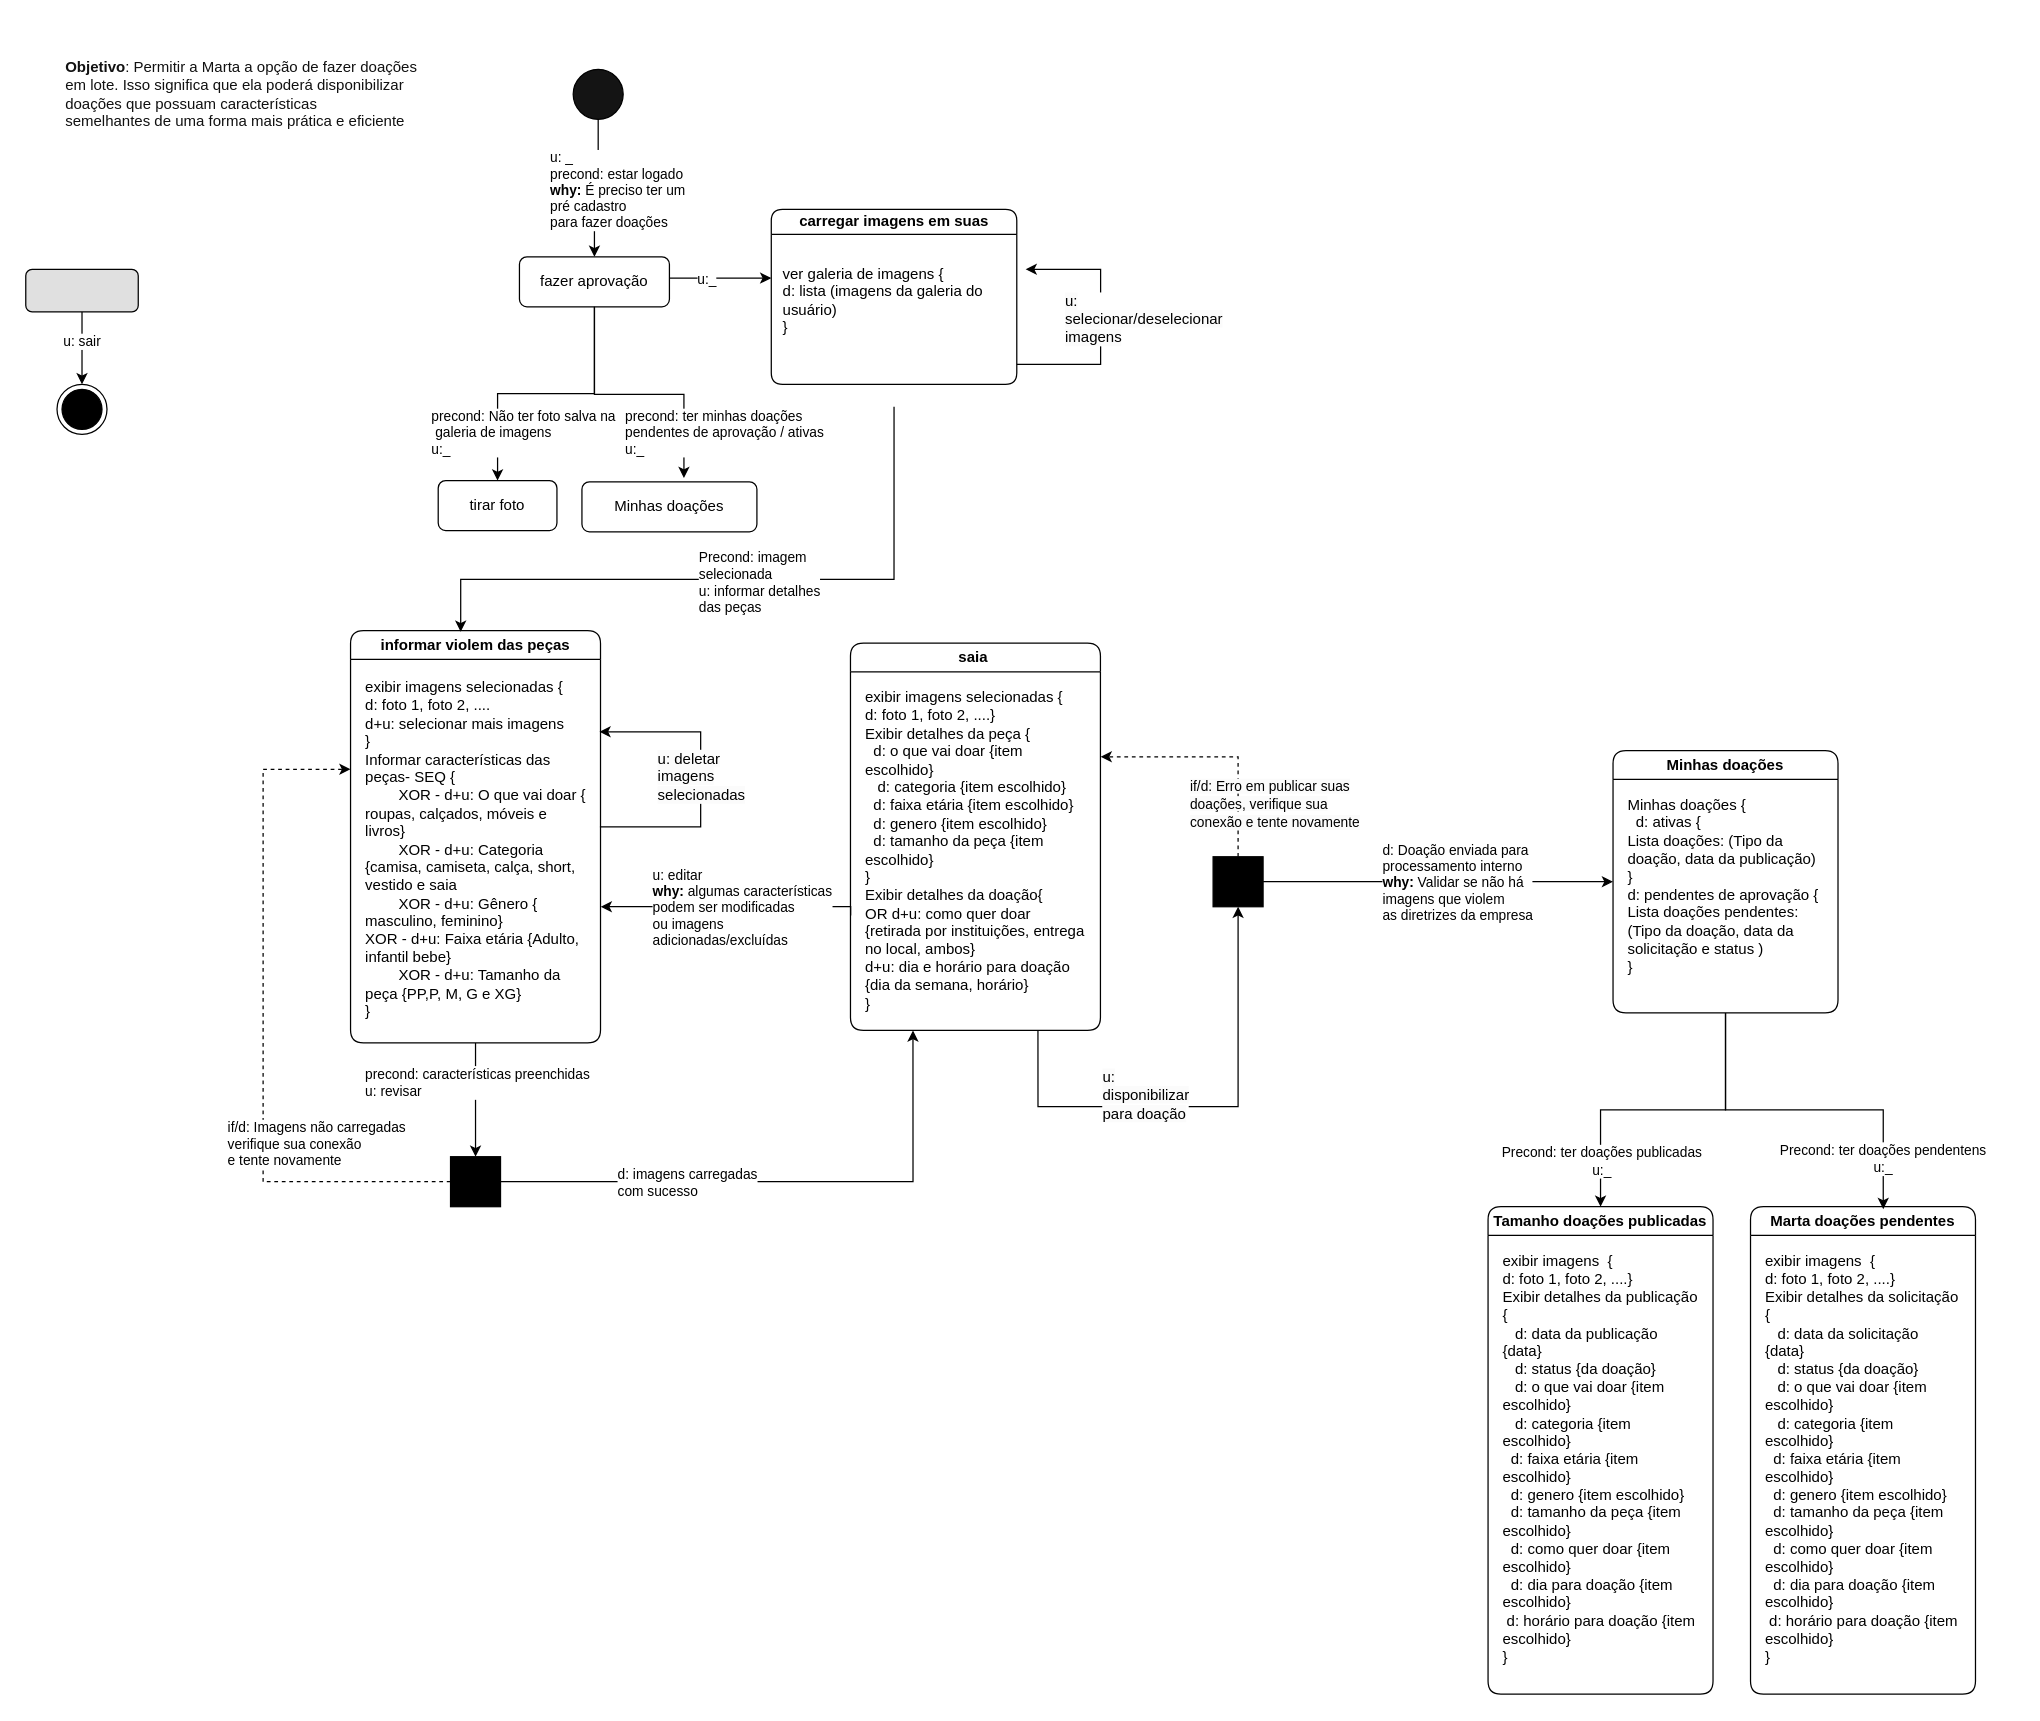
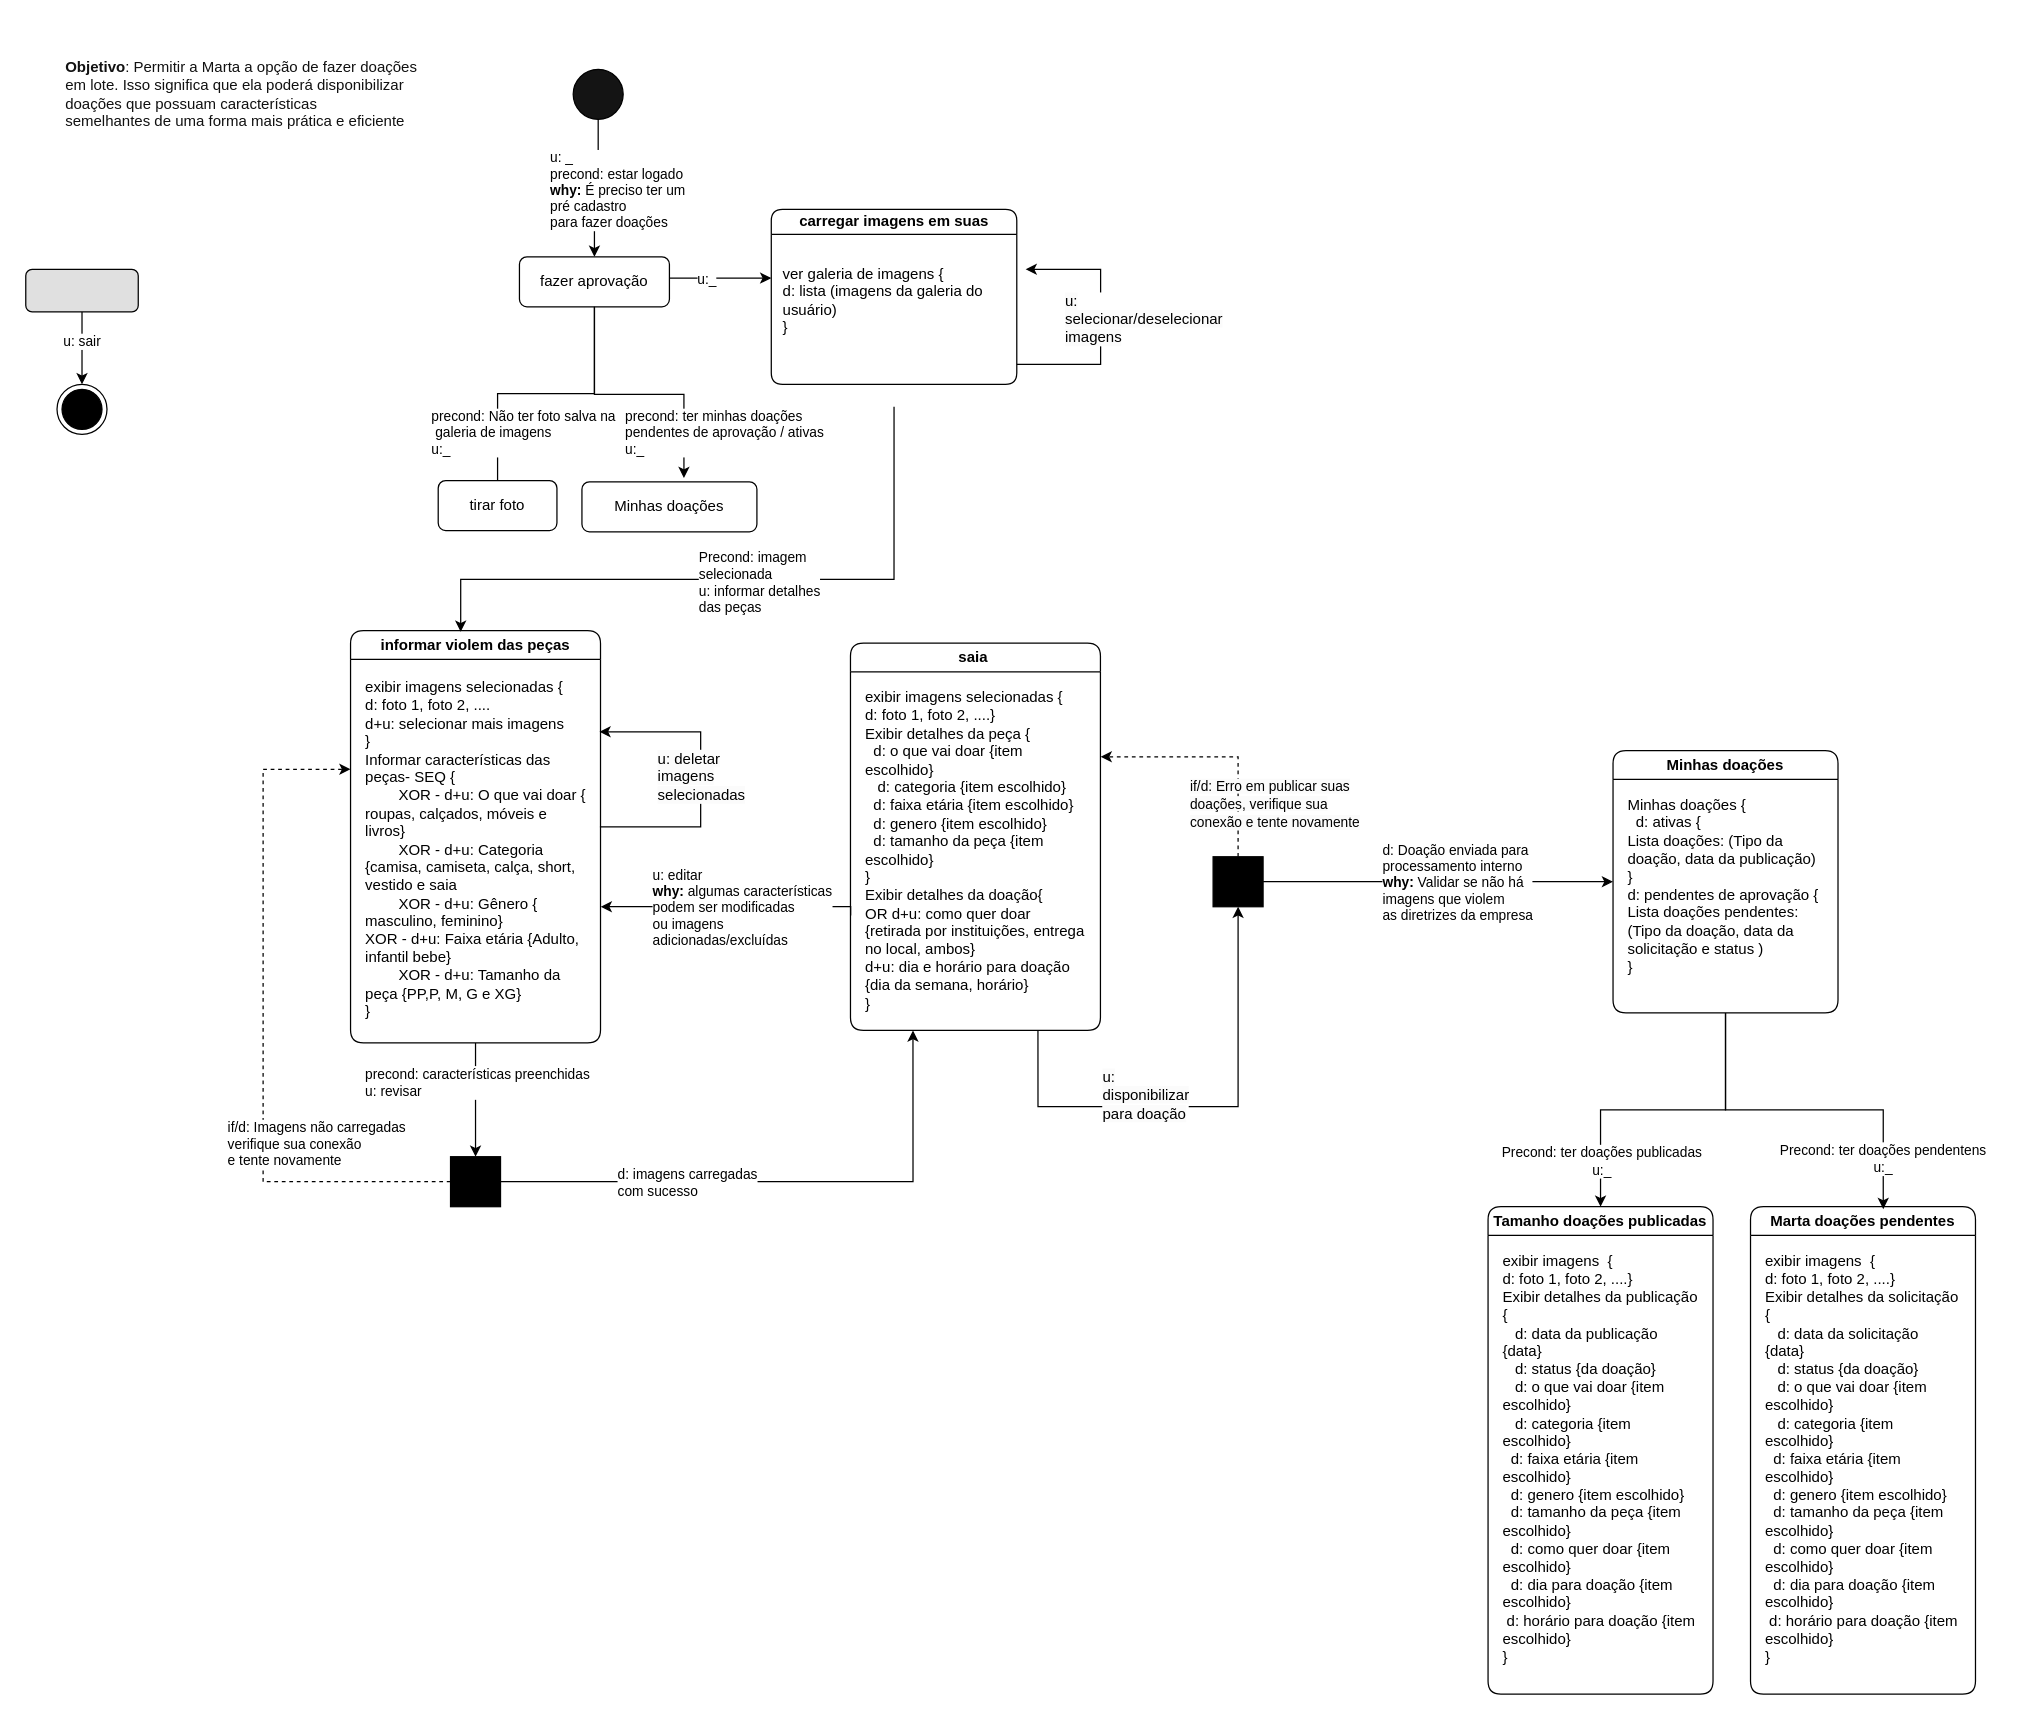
(498, 470) -> (498, 474)
